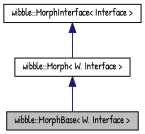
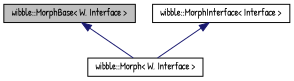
(72, 99) -> (112, 43)
